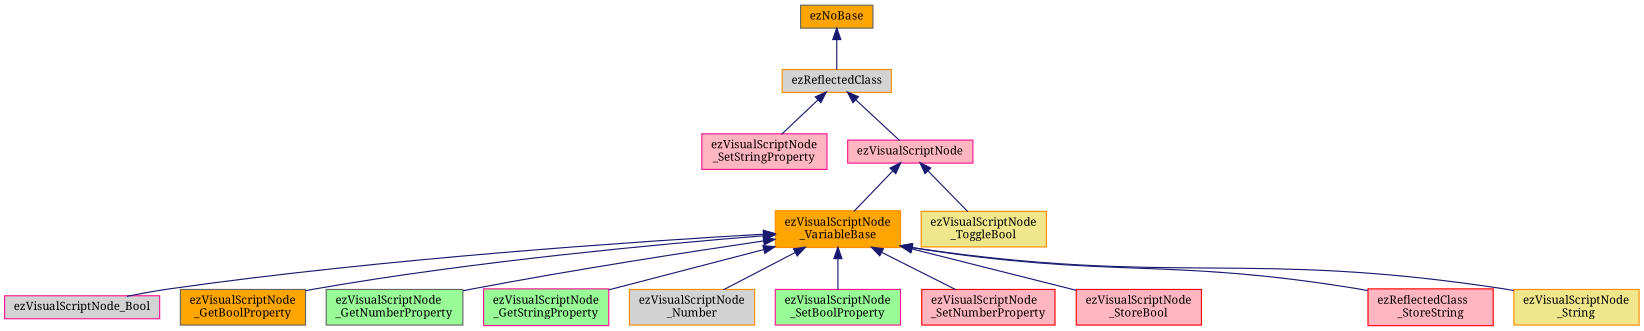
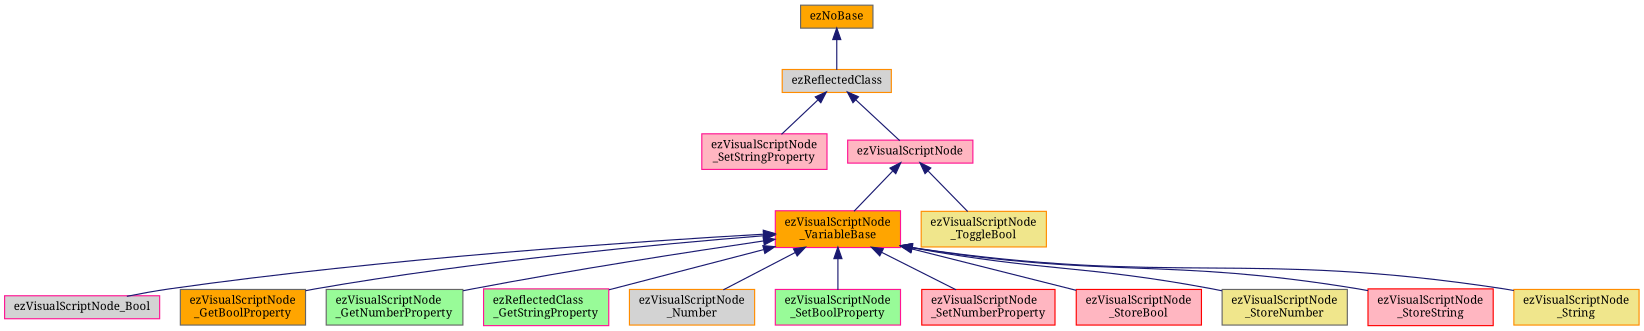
(838, 229) -> (838, 229)
(546, 307) -> (546, 307)
none -> (1285, 307)
(1431, 307) -> (1431, 307)
